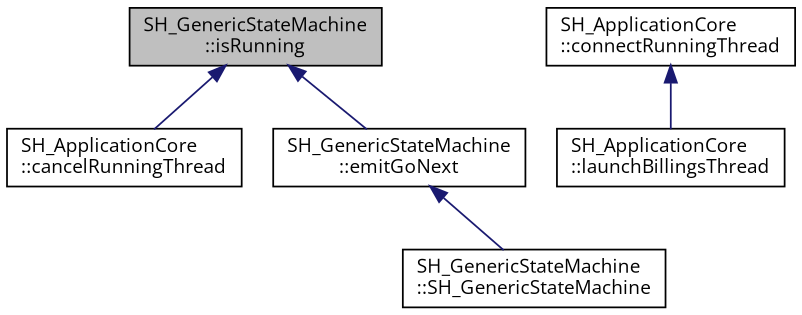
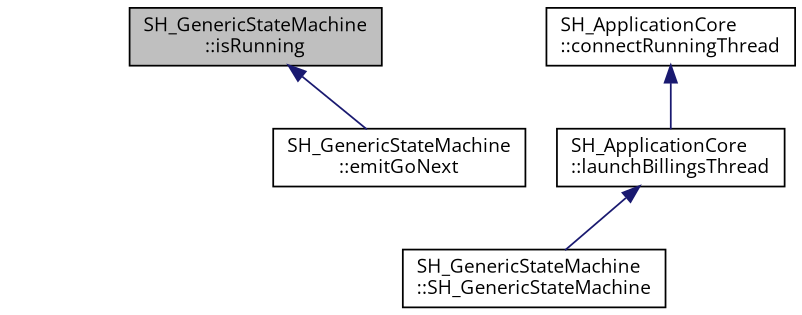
(124, 158) -> none
(474, 224) -> (595, 224)
